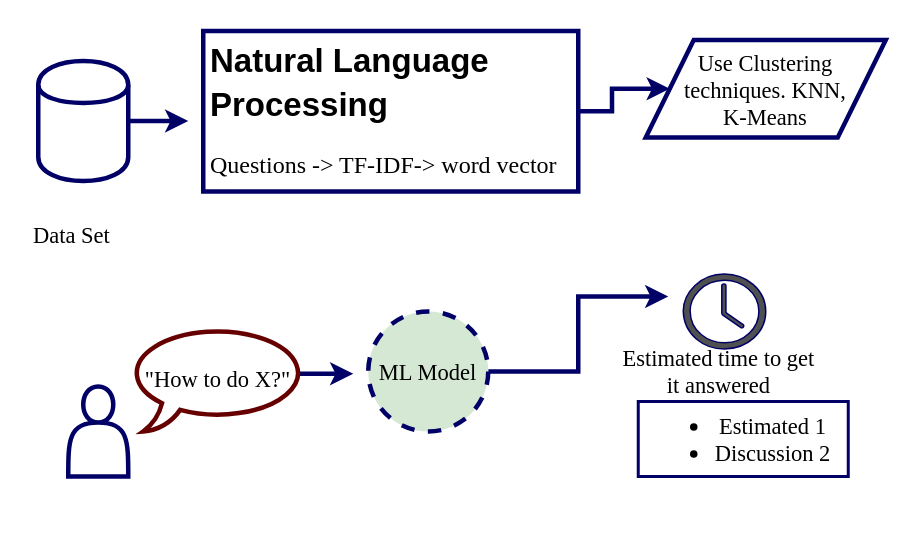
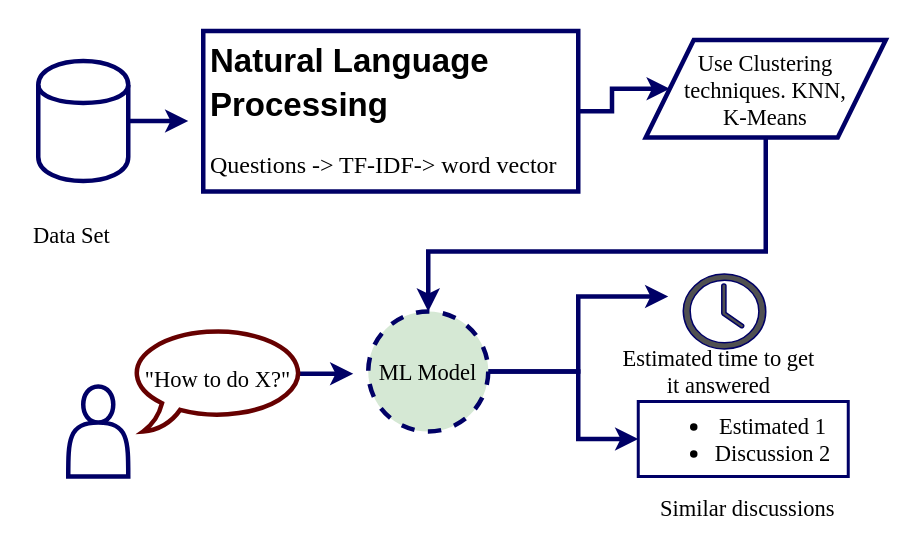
none -> (632, 251)
none -> (578, 429)
none -> (755, 506)
